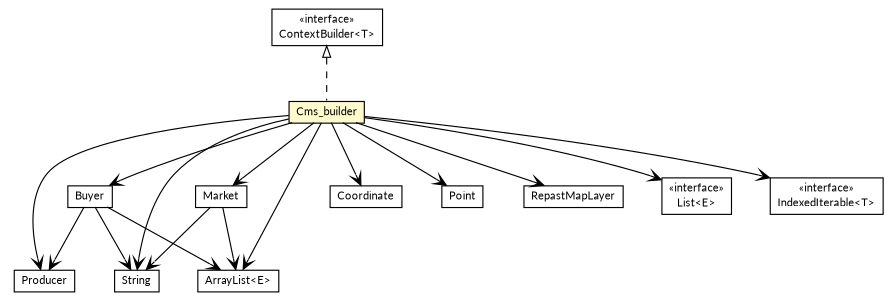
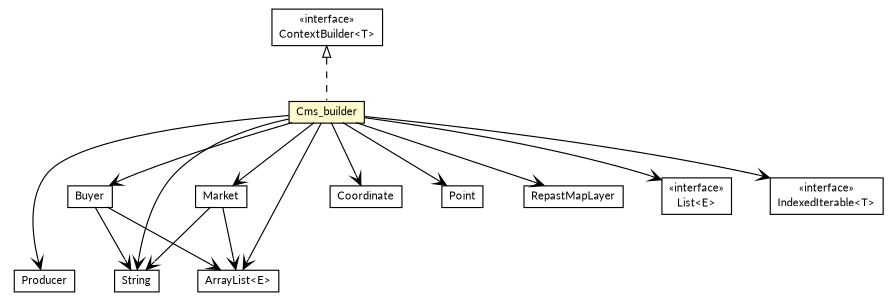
(70, 233) -> none
